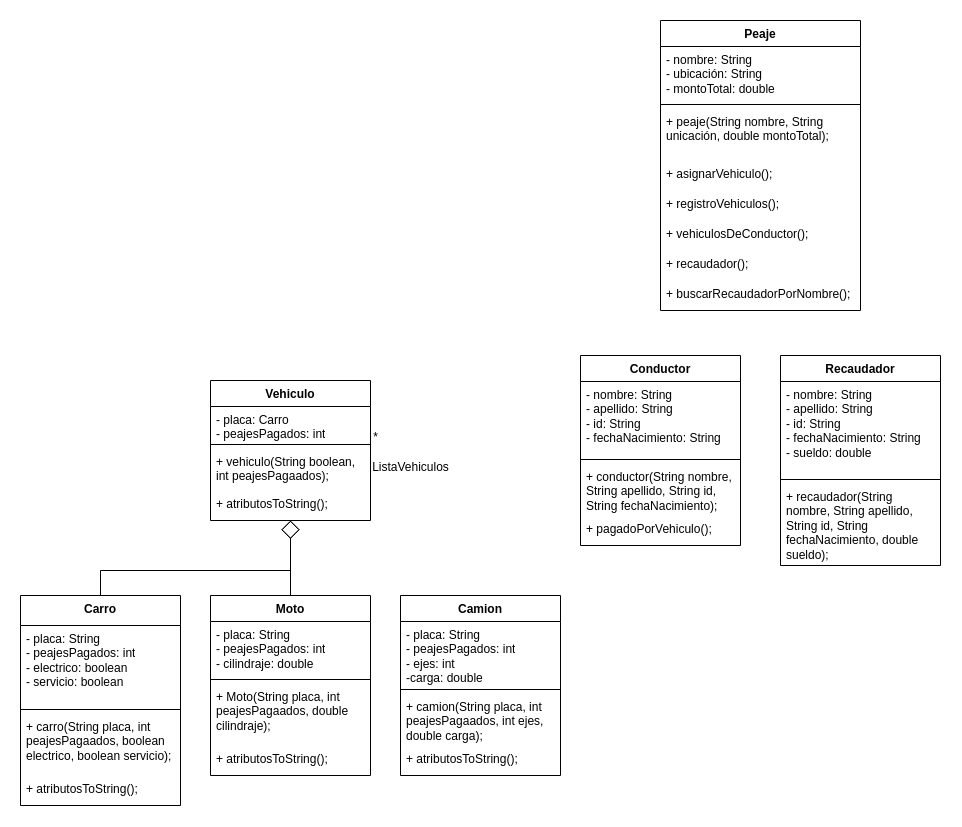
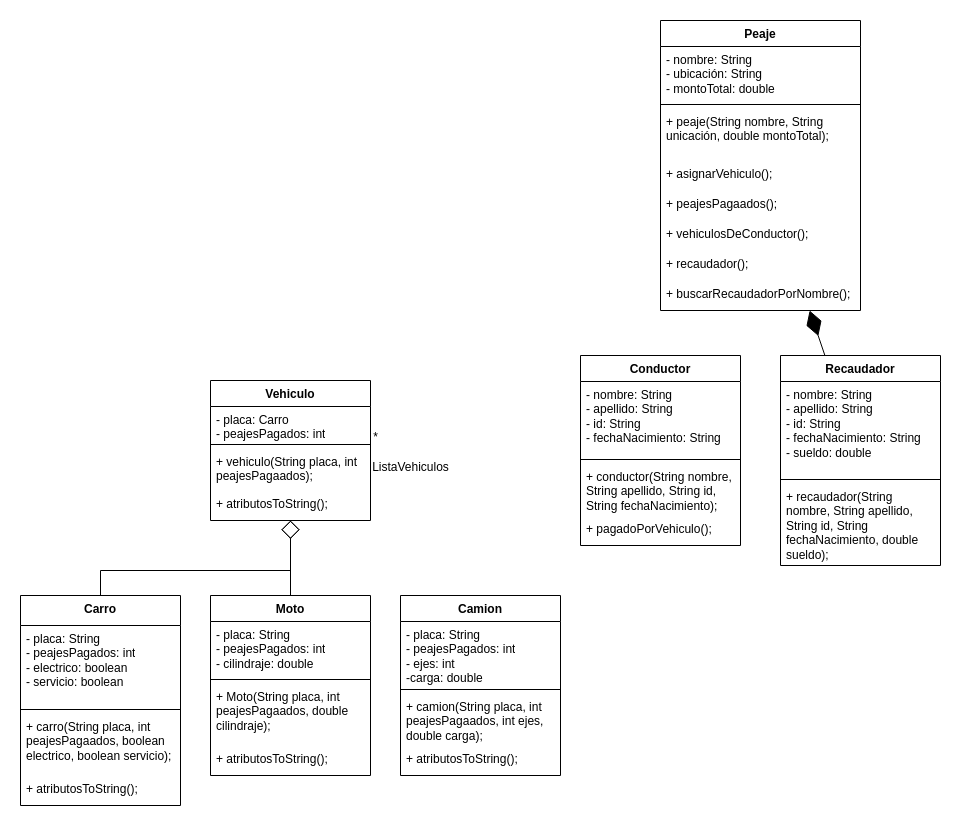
(733, 205) -> (727, 205)
none -> (822, 346)
(292, 470) -> (292, 470)
